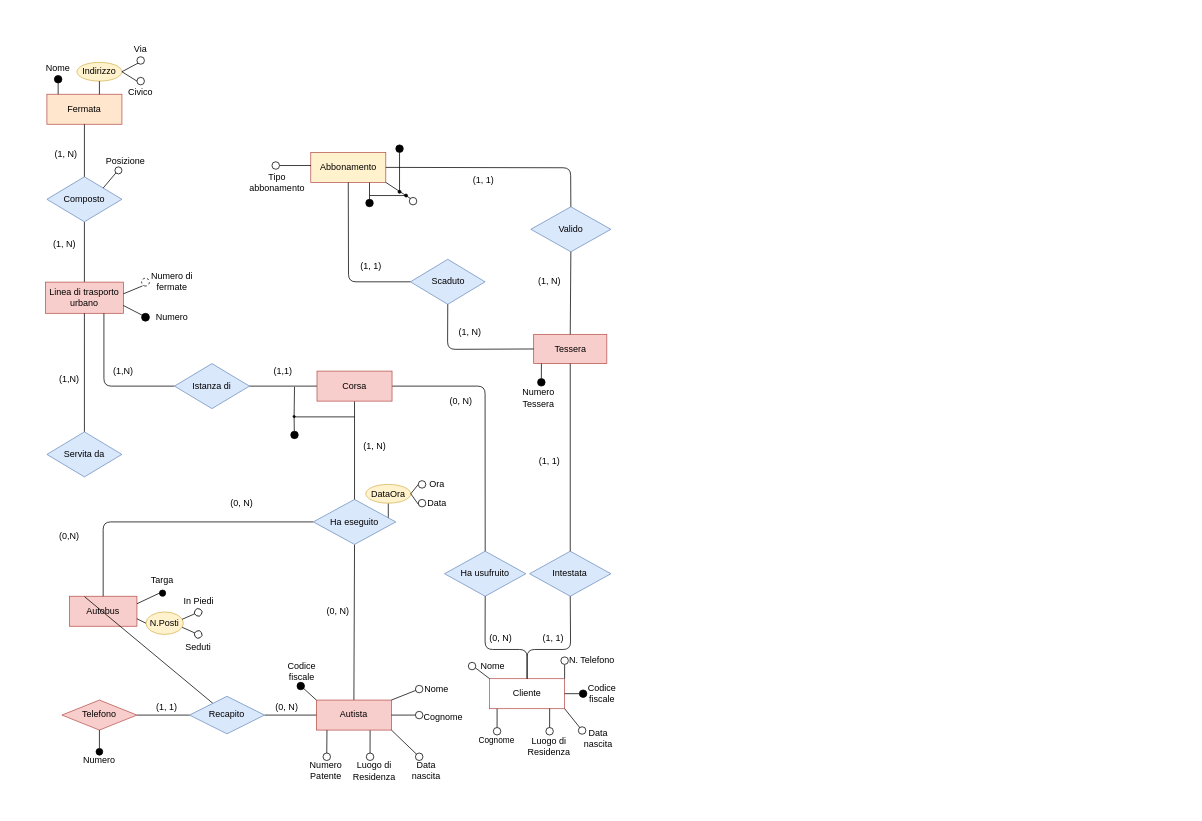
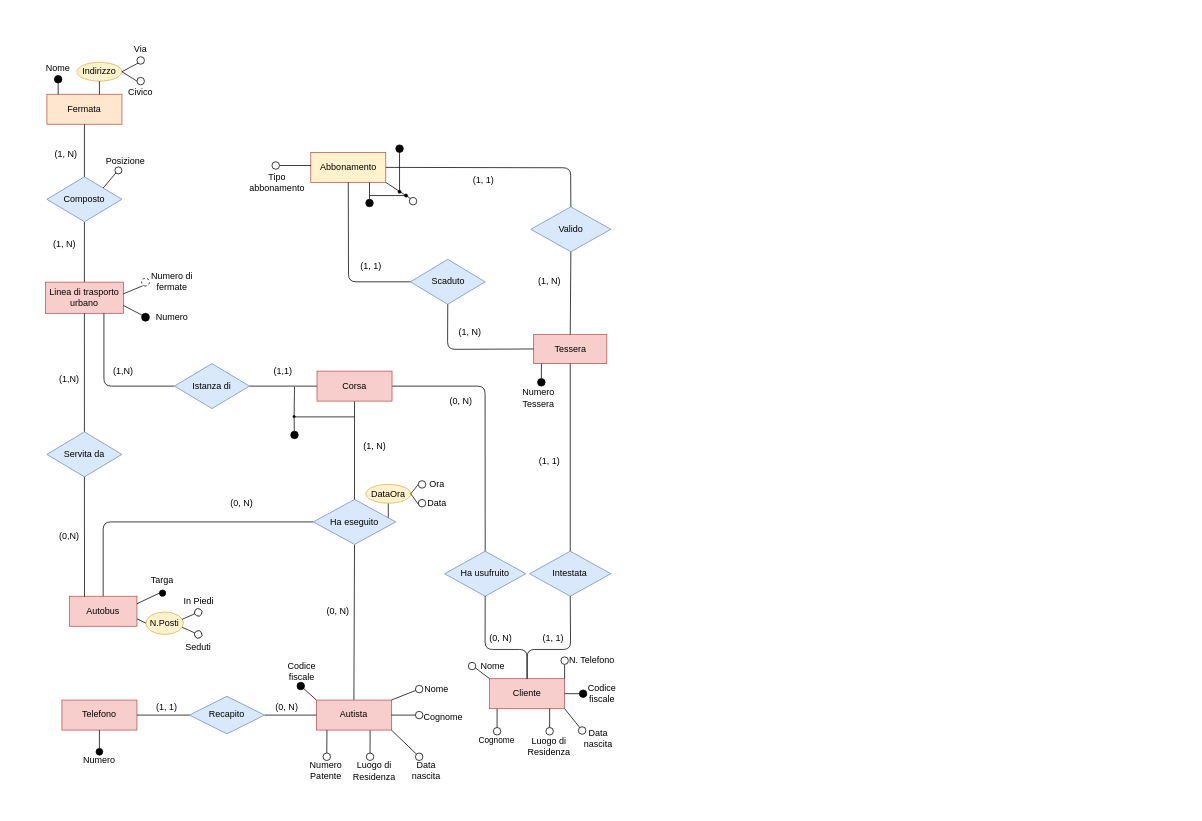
(149, 650) -> (84, 537)
(527, 693) -> (527, 693)
(99, 715) -> (99, 715)
